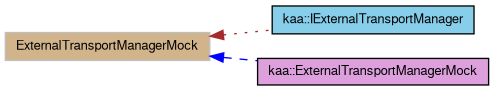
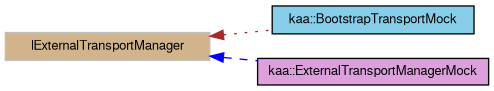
(373, 20) -> (373, 20)
(108, 46) -> (108, 46)
